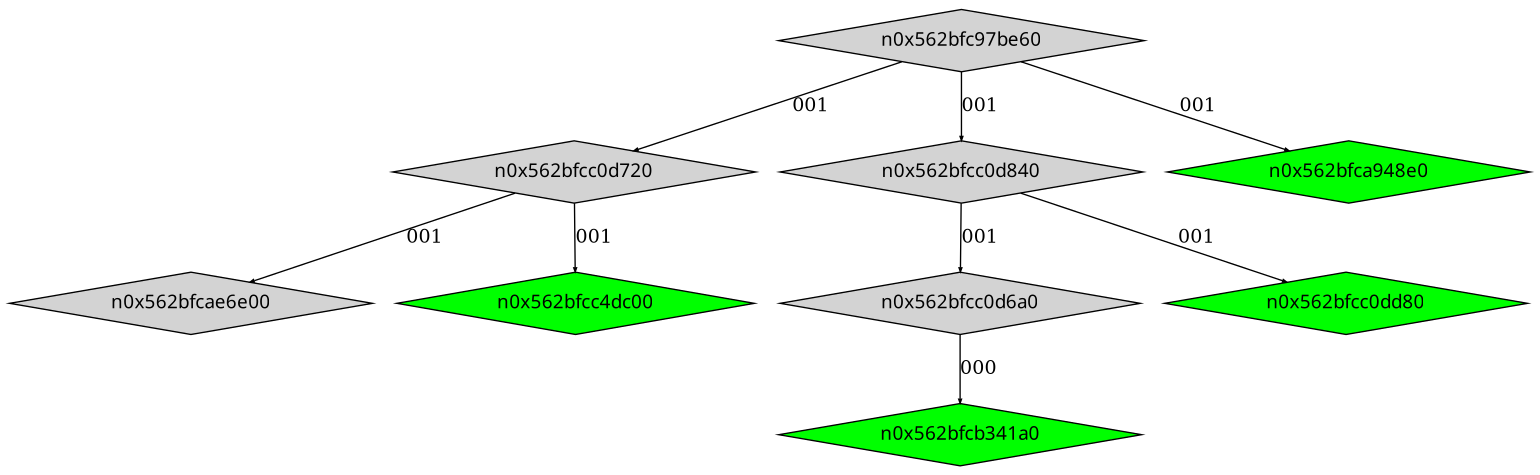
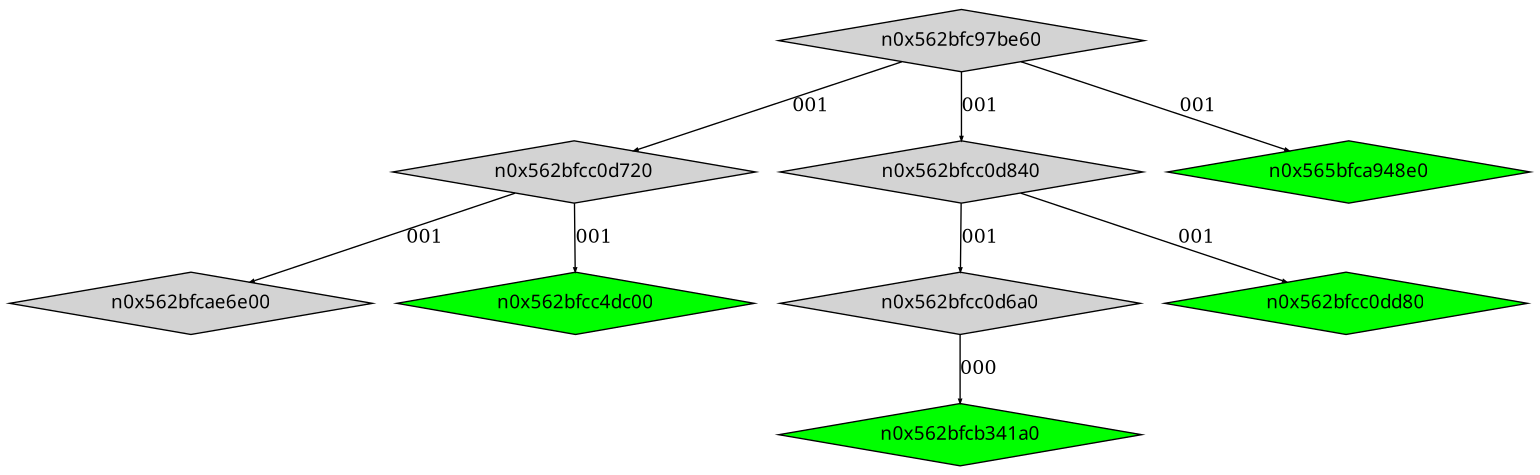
(1349, 172) -> (1349, 172)
